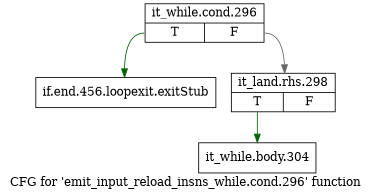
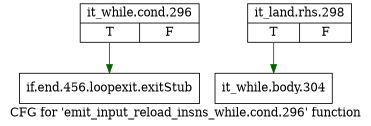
(280, 45) -> none
